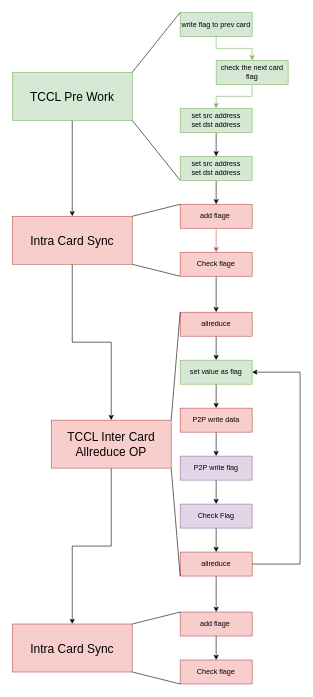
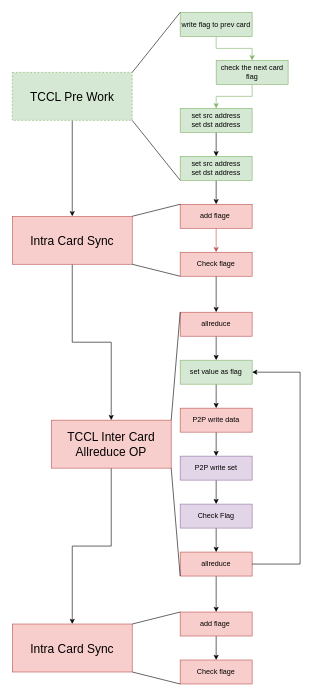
(72, 96) -> (72, 96)
(216, 468) -> (216, 468)
